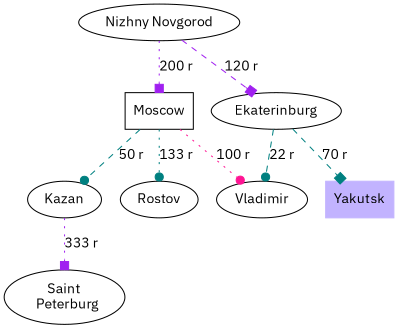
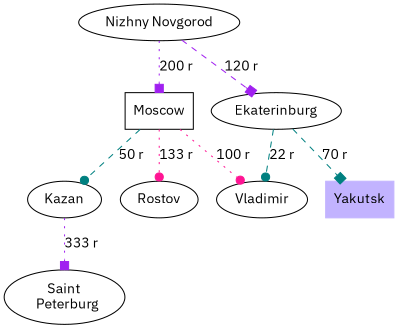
(159, 151) -> (159, 151)
